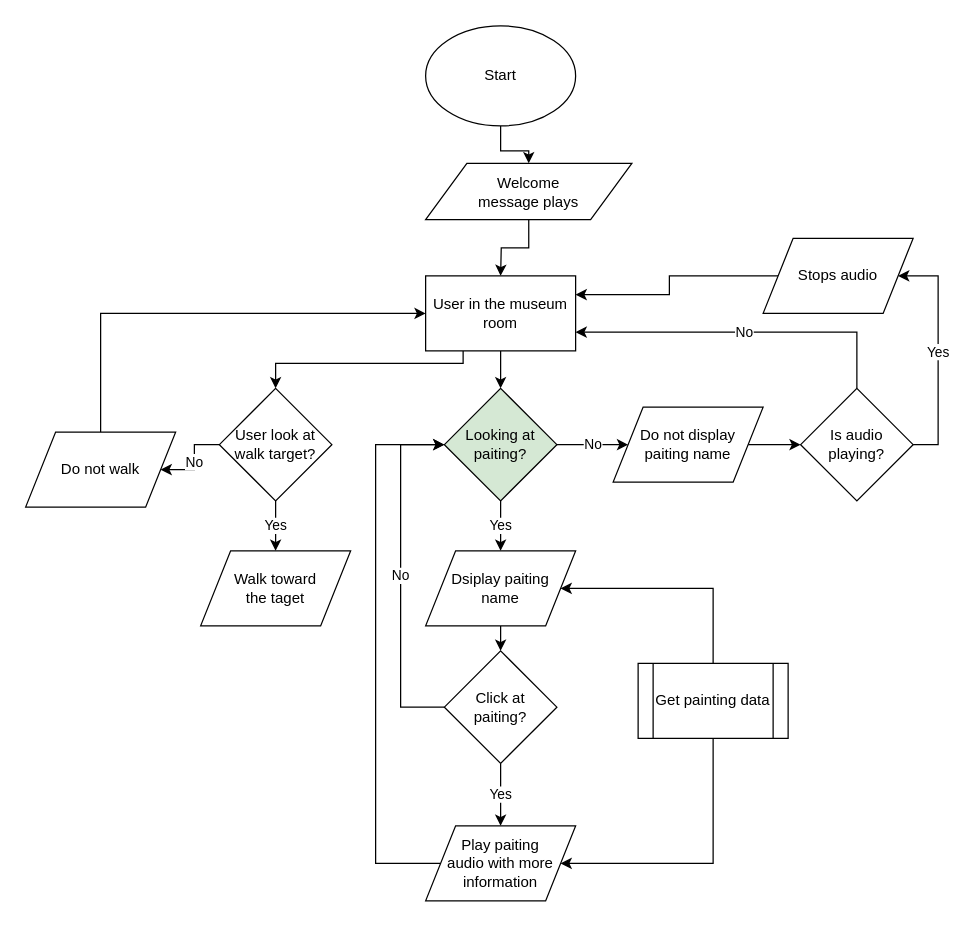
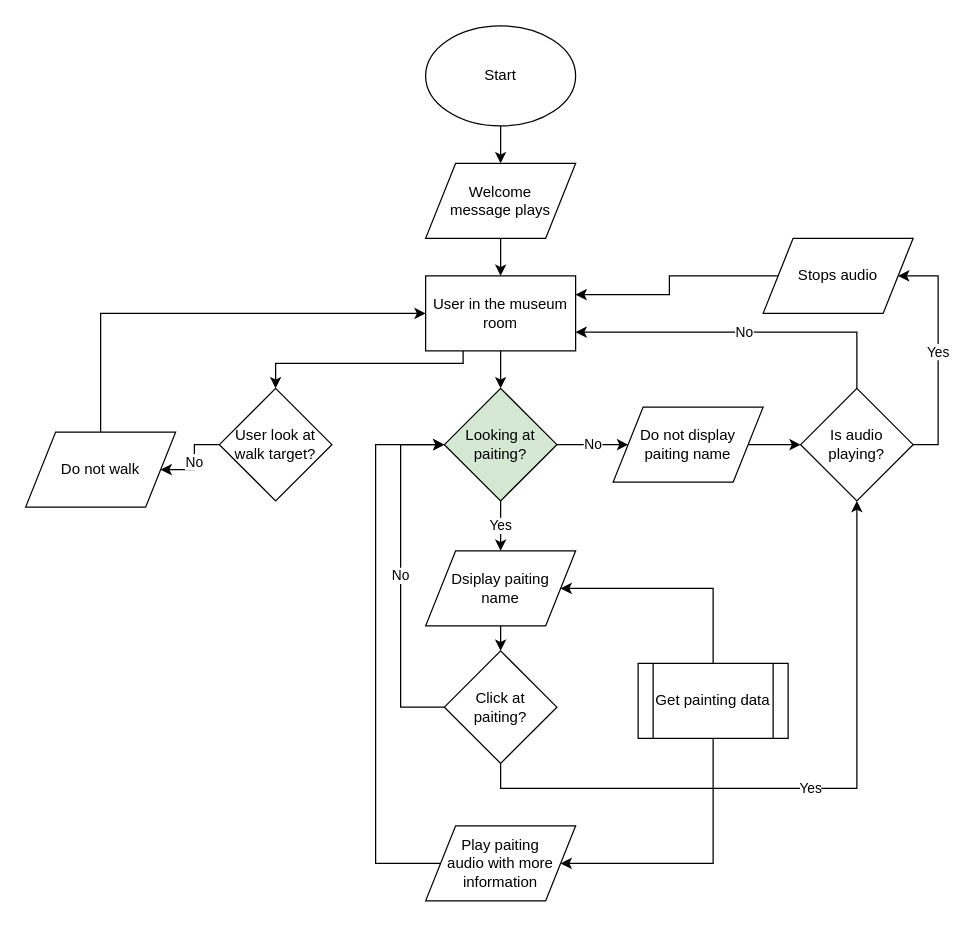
(529, 191) -> (501, 201)
(276, 522) -> none
(276, 588) -> none
(501, 800) -> (816, 788)
